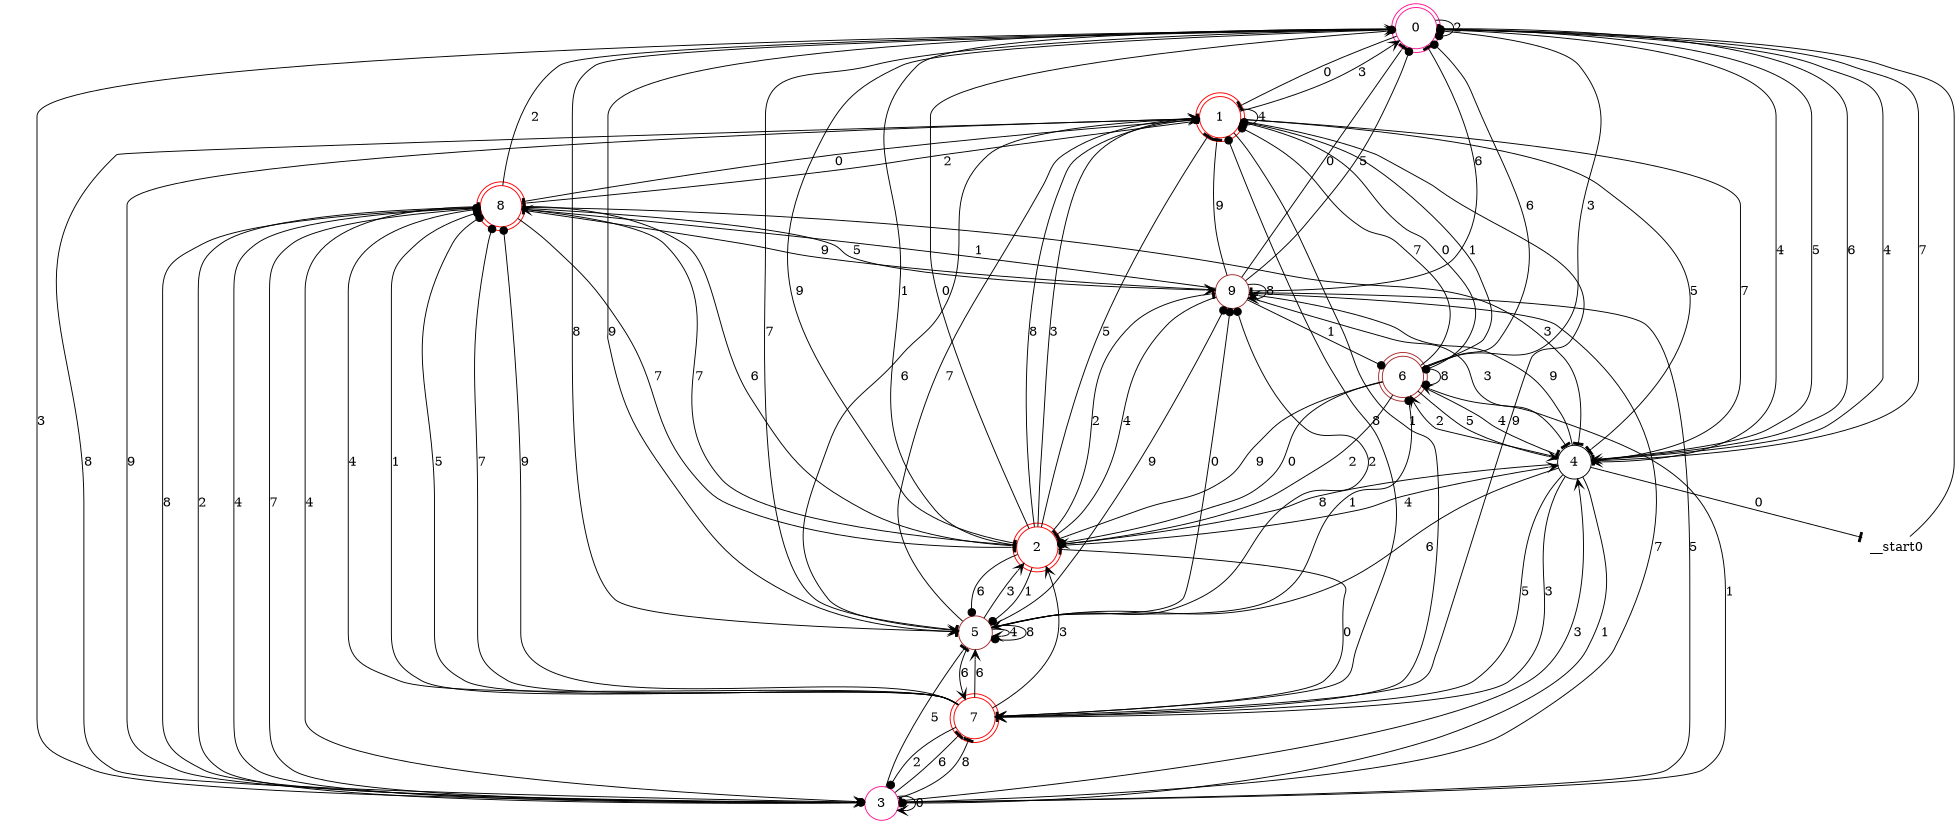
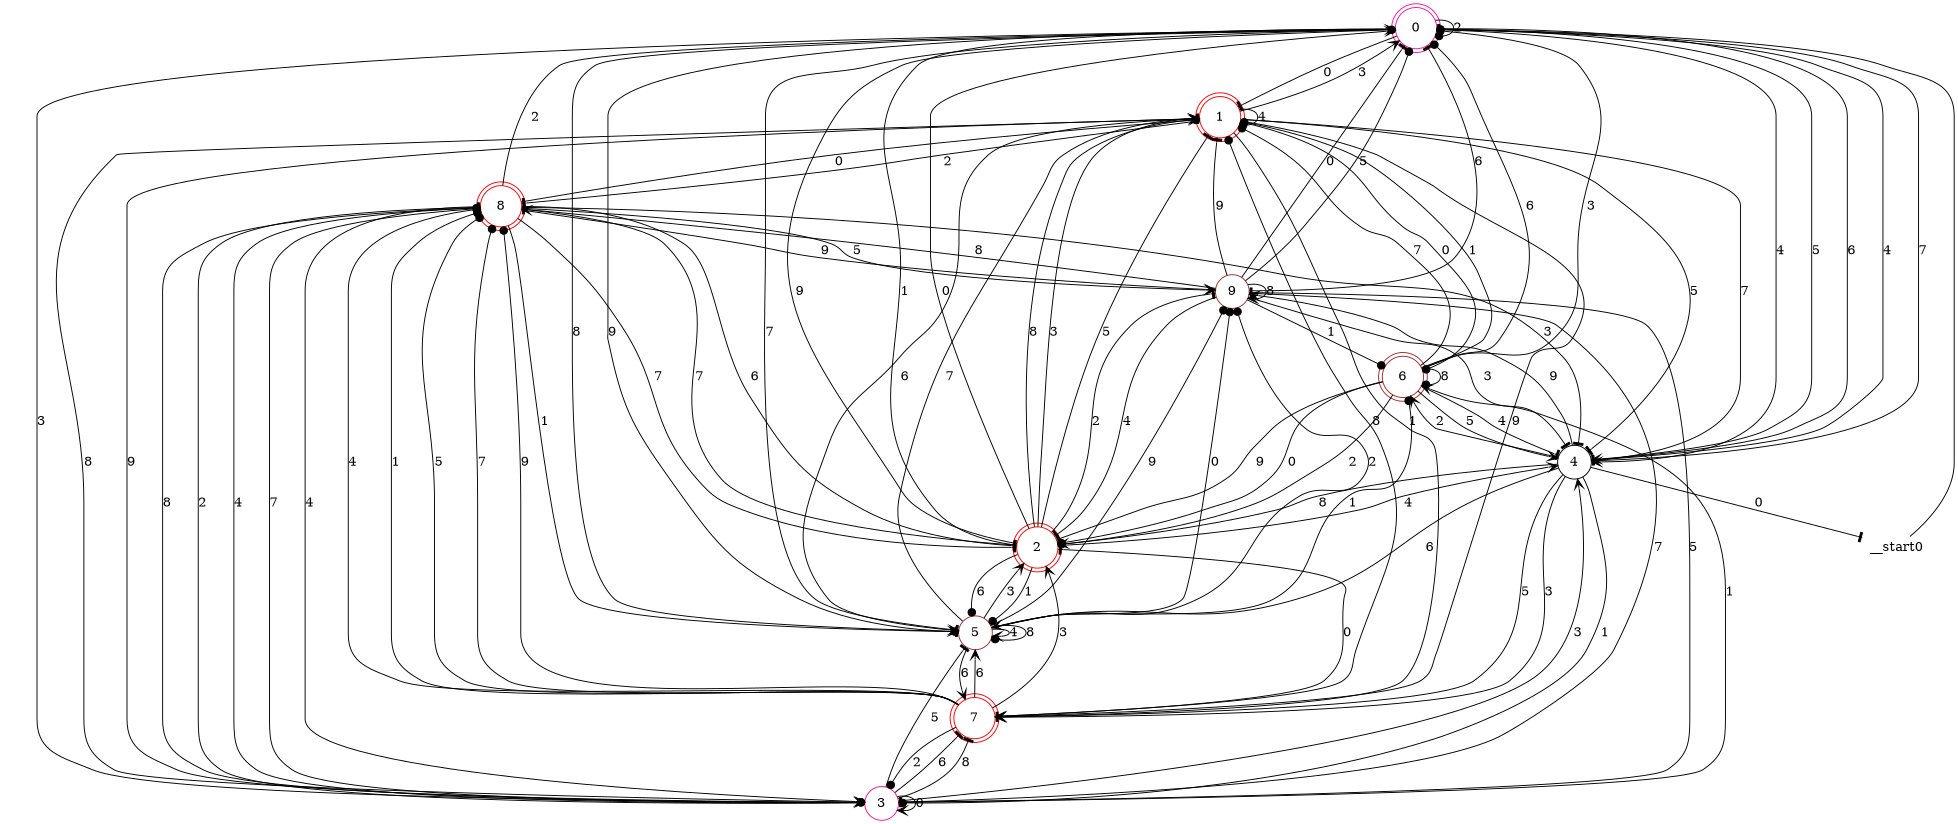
(979, 251) -> (979, 251)
none -> (577, 596)
